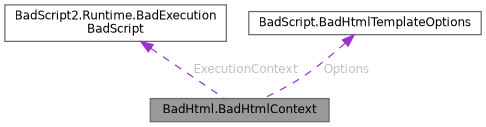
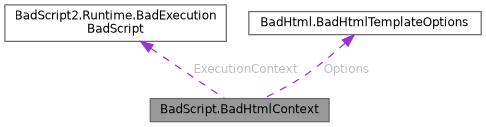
(365, 23) -> (365, 23)
(240, 110) -> (240, 110)
